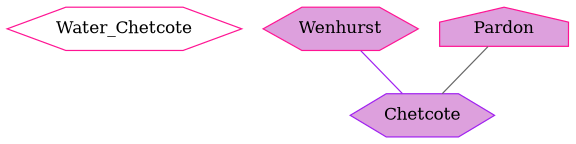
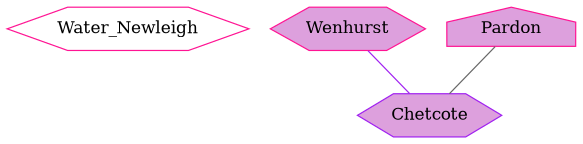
(124, 29) -> (128, 29)
